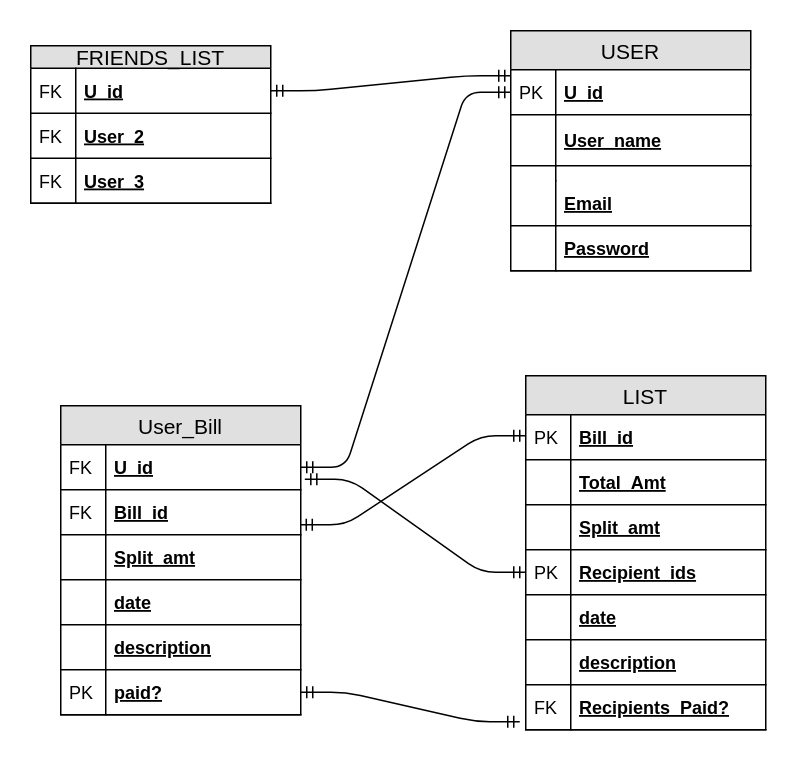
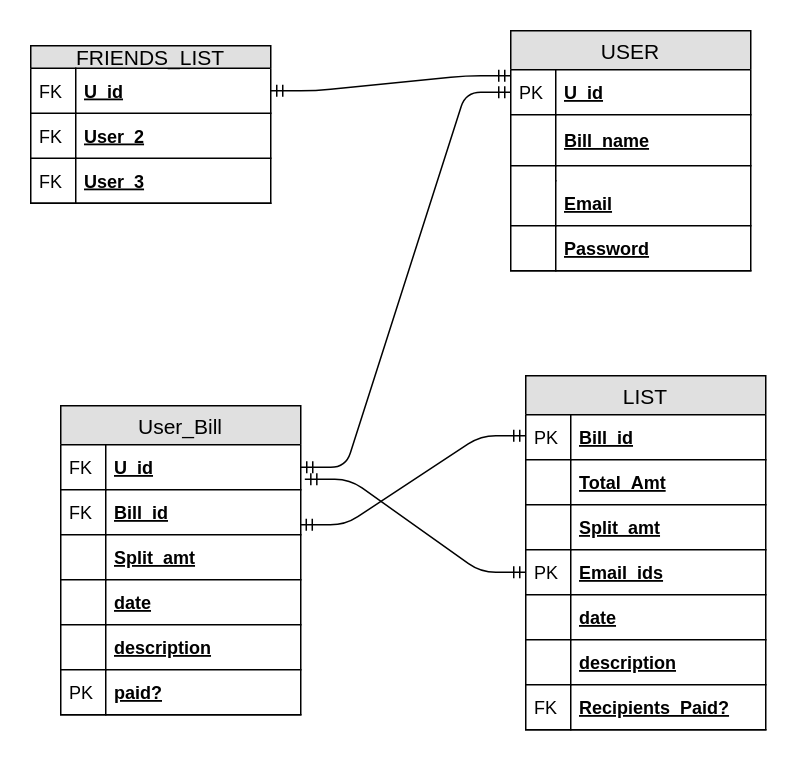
(609, 141) -> (602, 141)
(638, 573) -> (617, 573)
(411, 707) -> none
